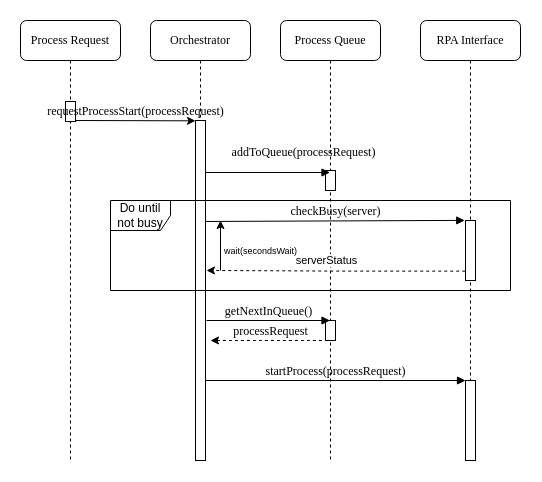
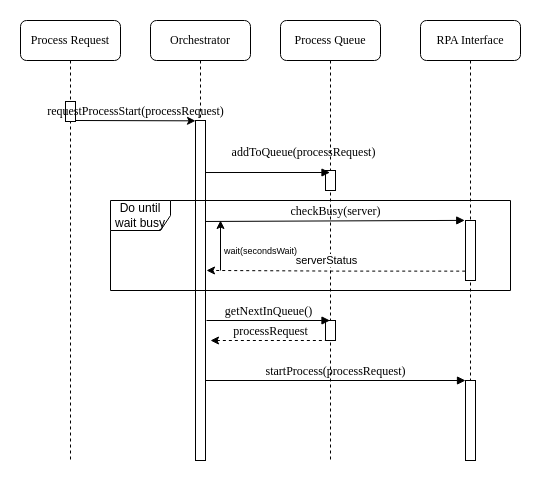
(141, 216) -> (141, 216)
